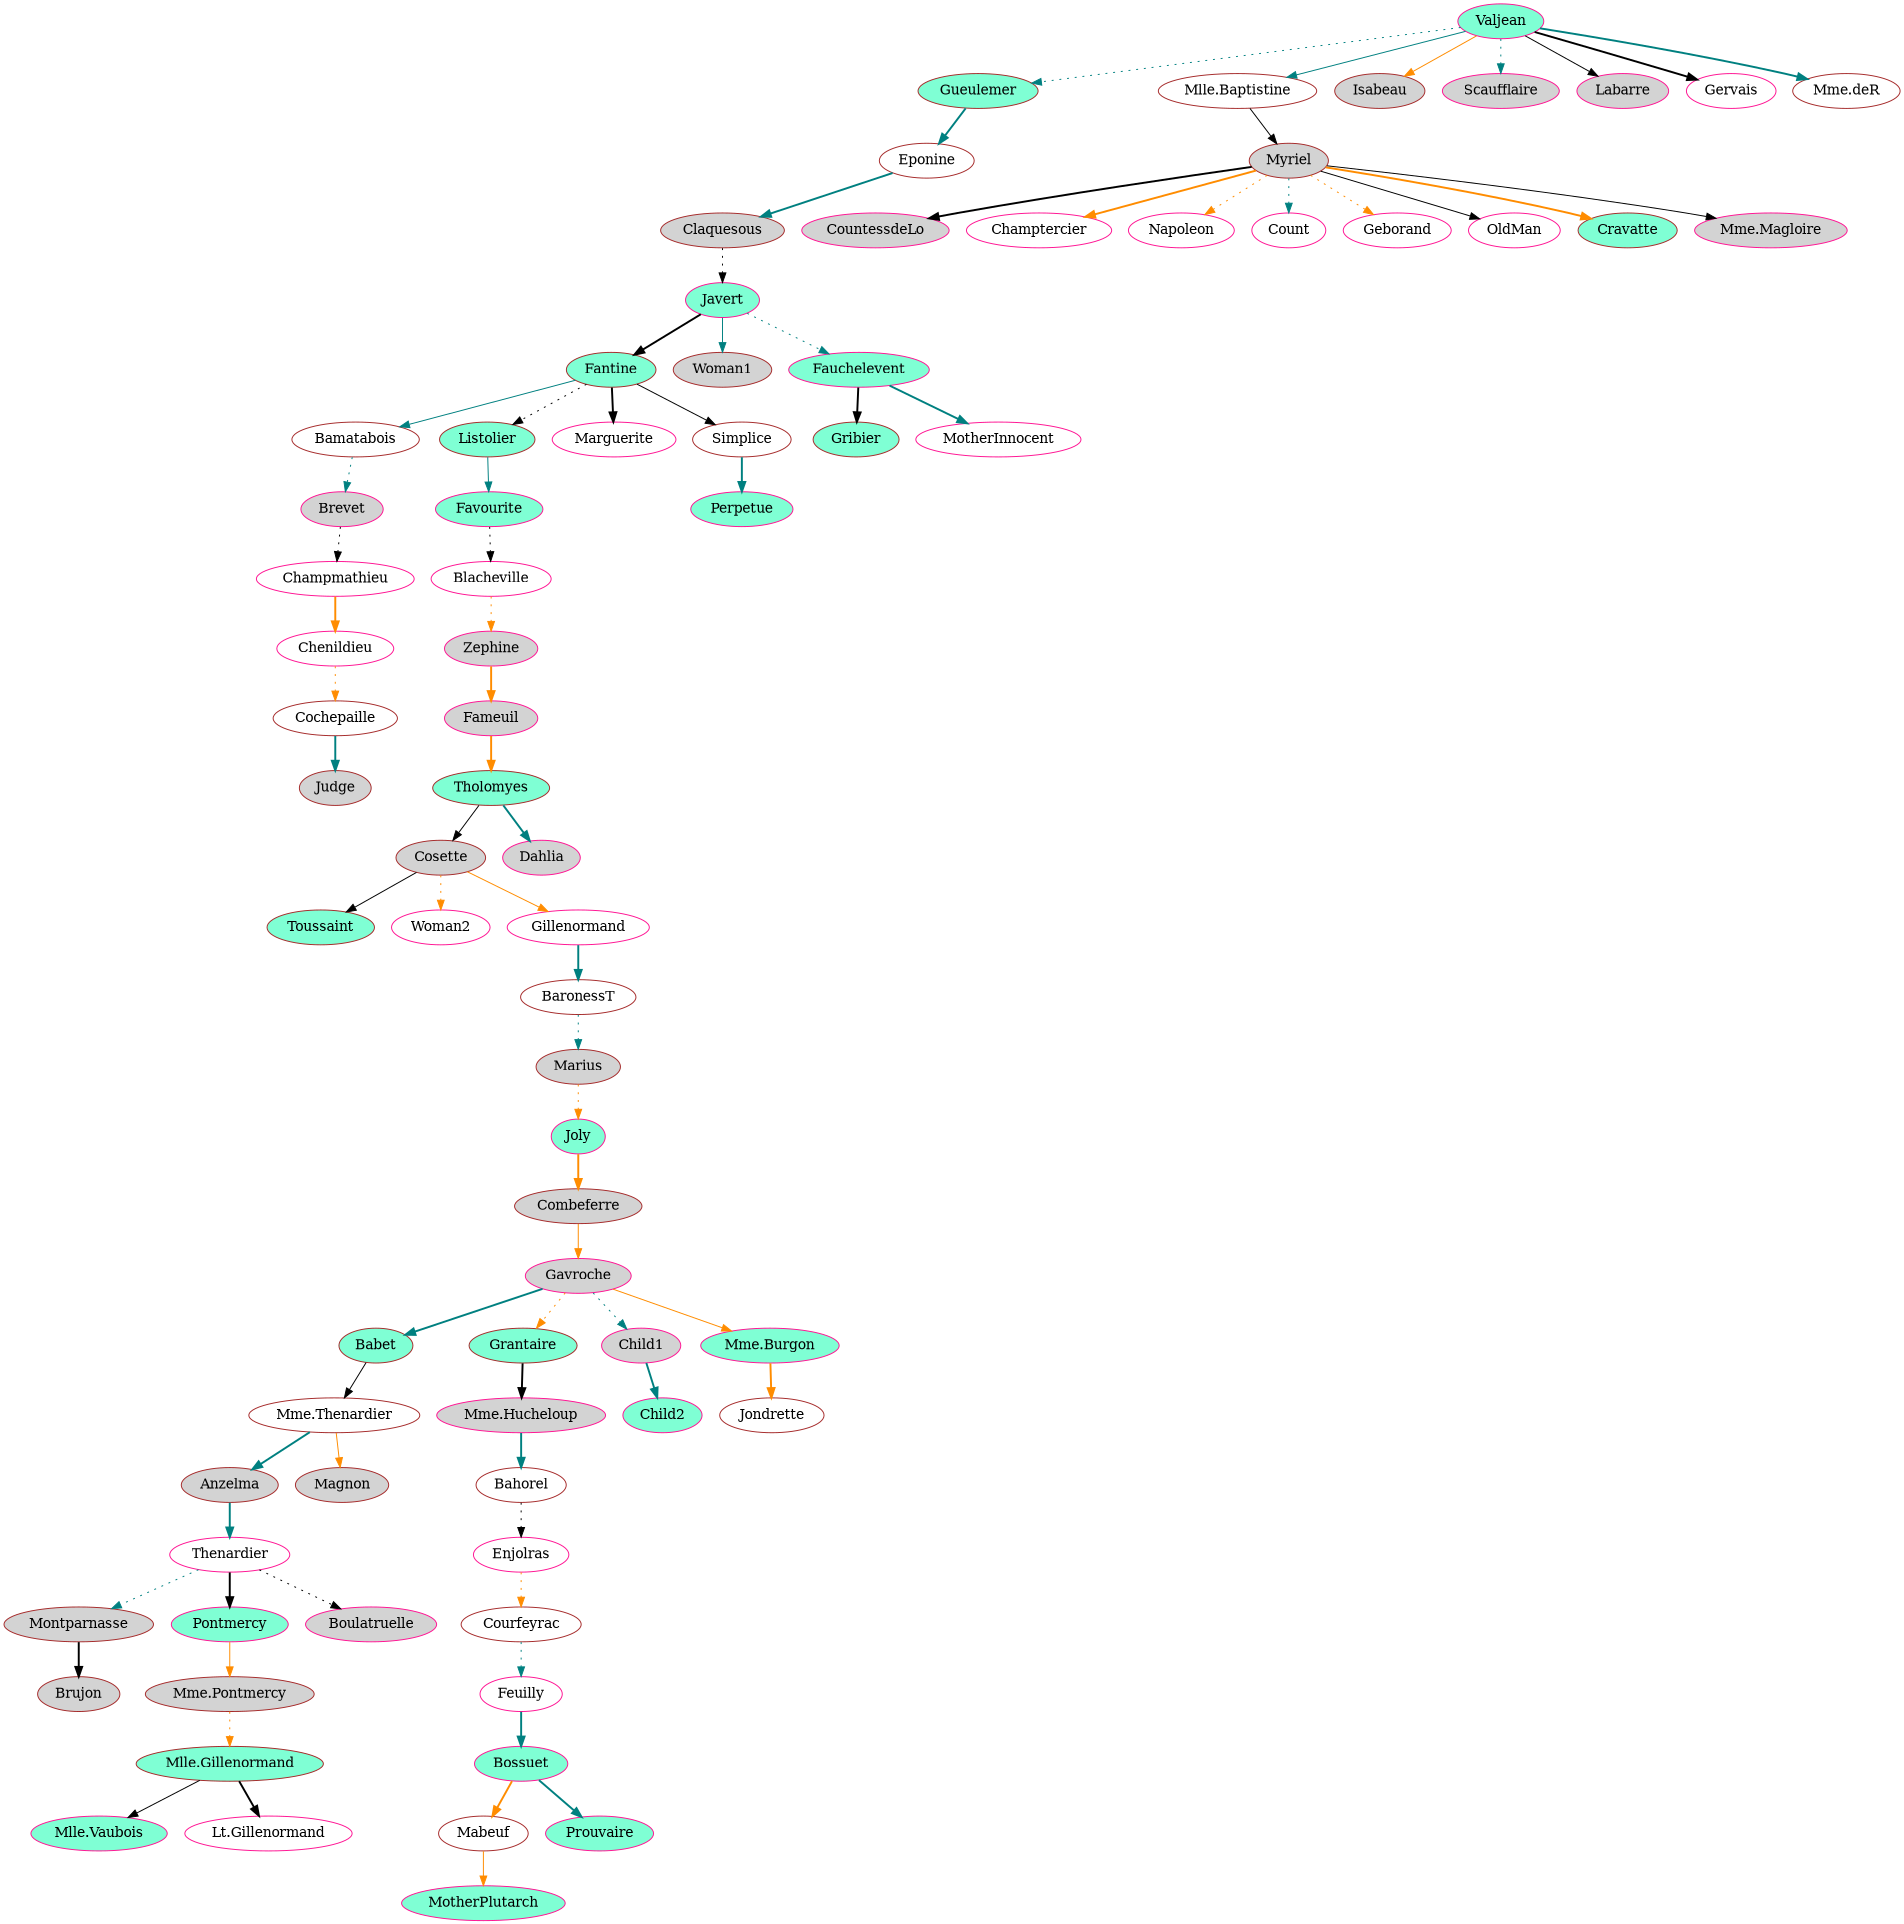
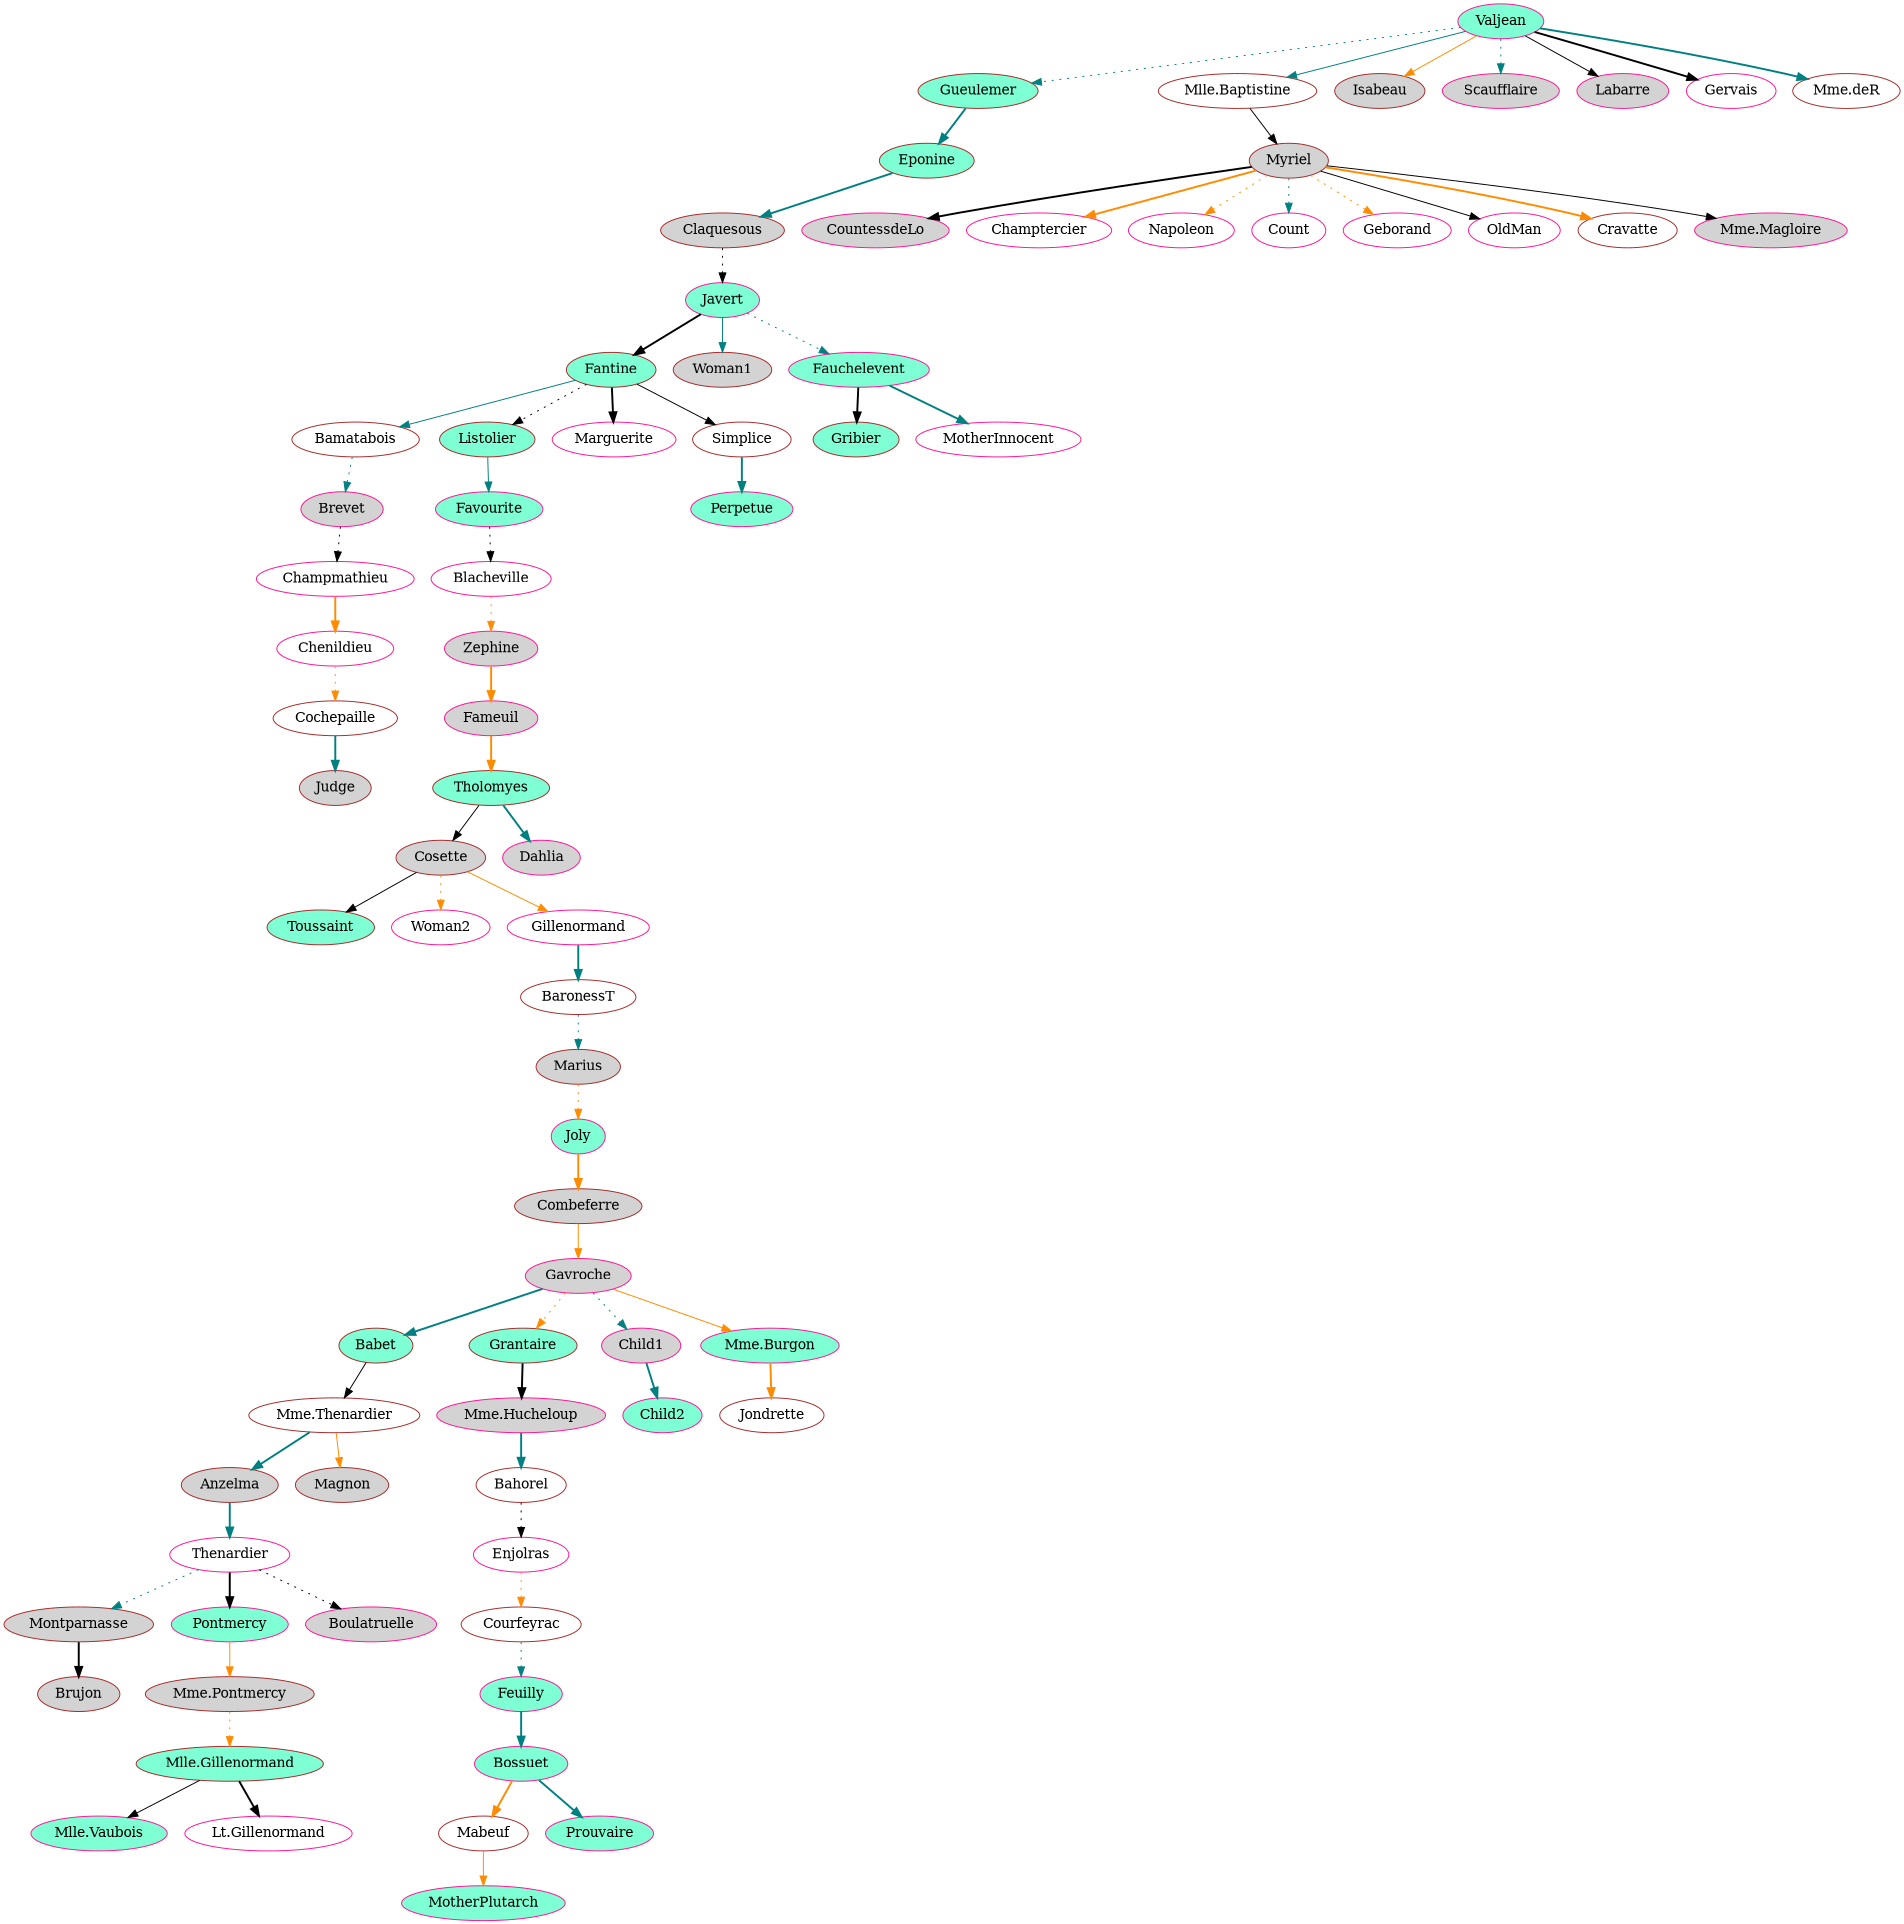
(927, 161) -> (927, 161)
(1628, 230) -> (1628, 230)
(521, 1694) -> (521, 1694)
